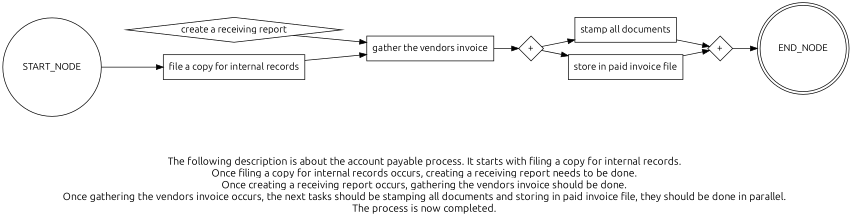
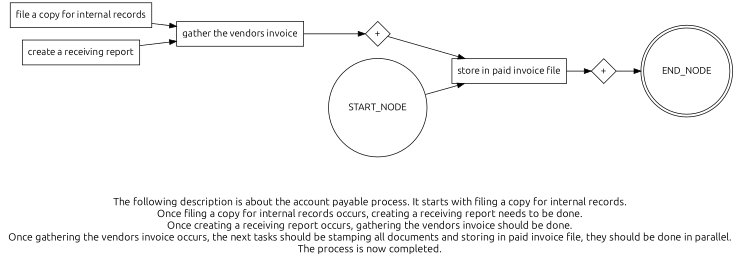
(234, 30) -> (81, 52)
(626, 30) -> none
(129, 67) -> (441, 90)
